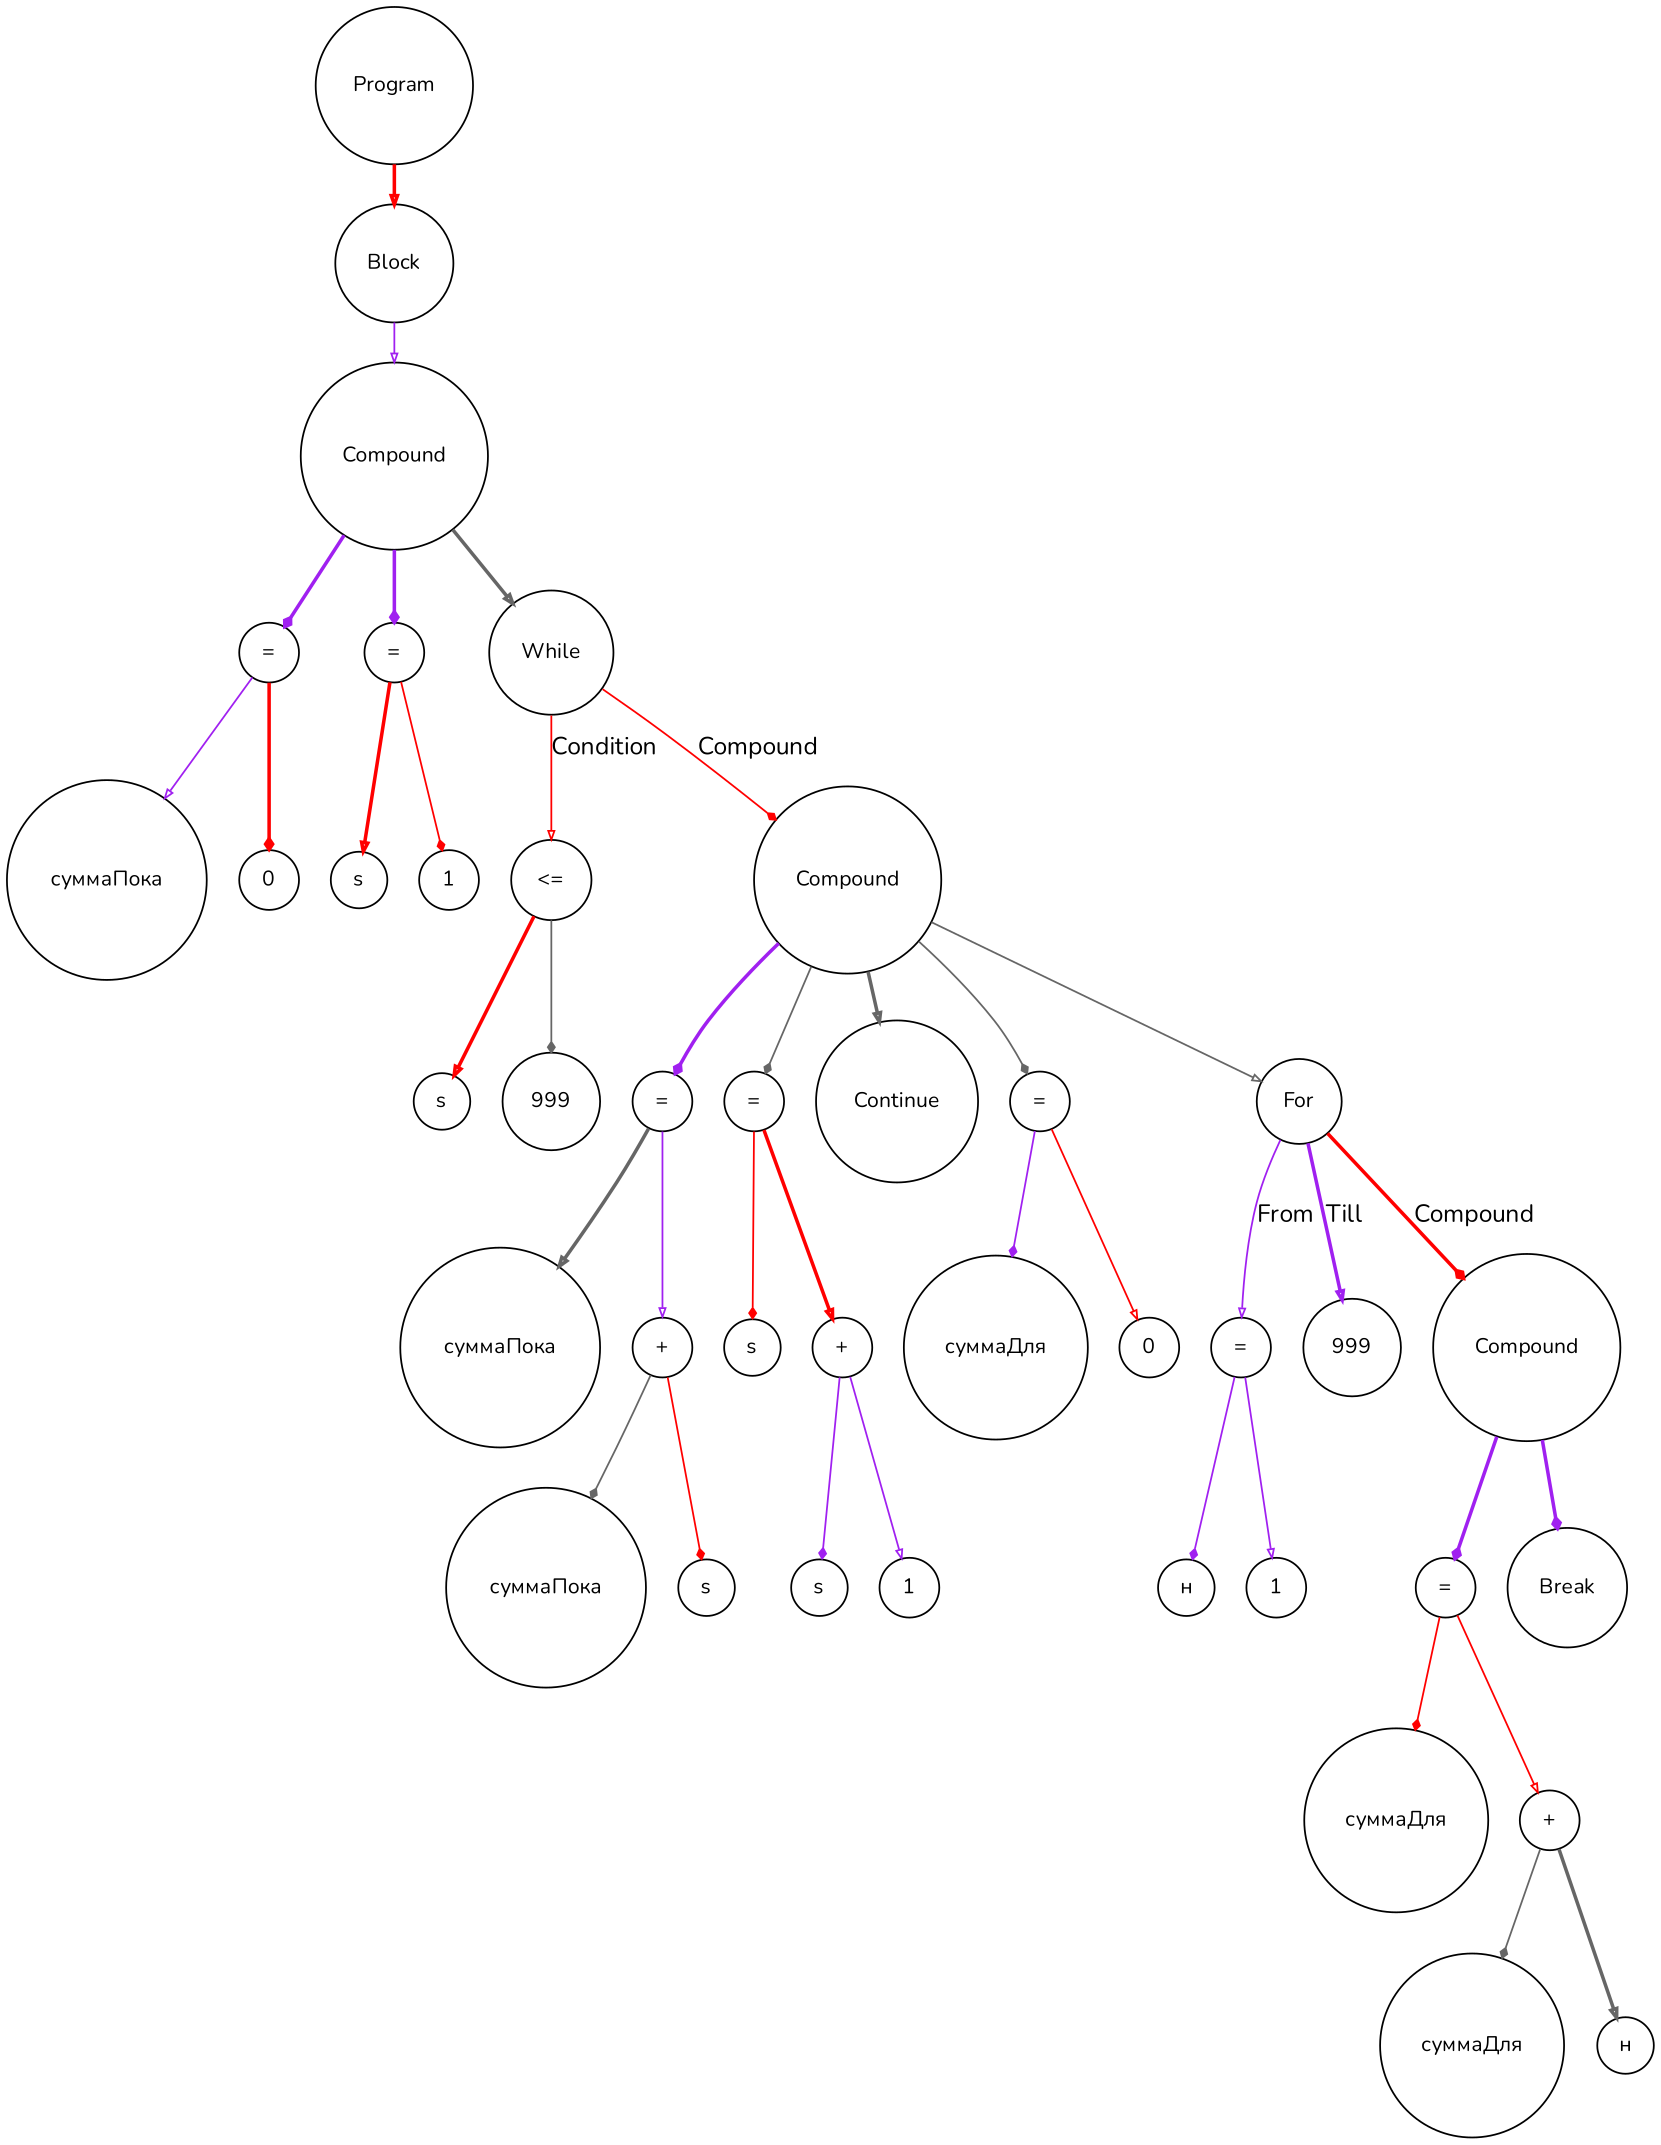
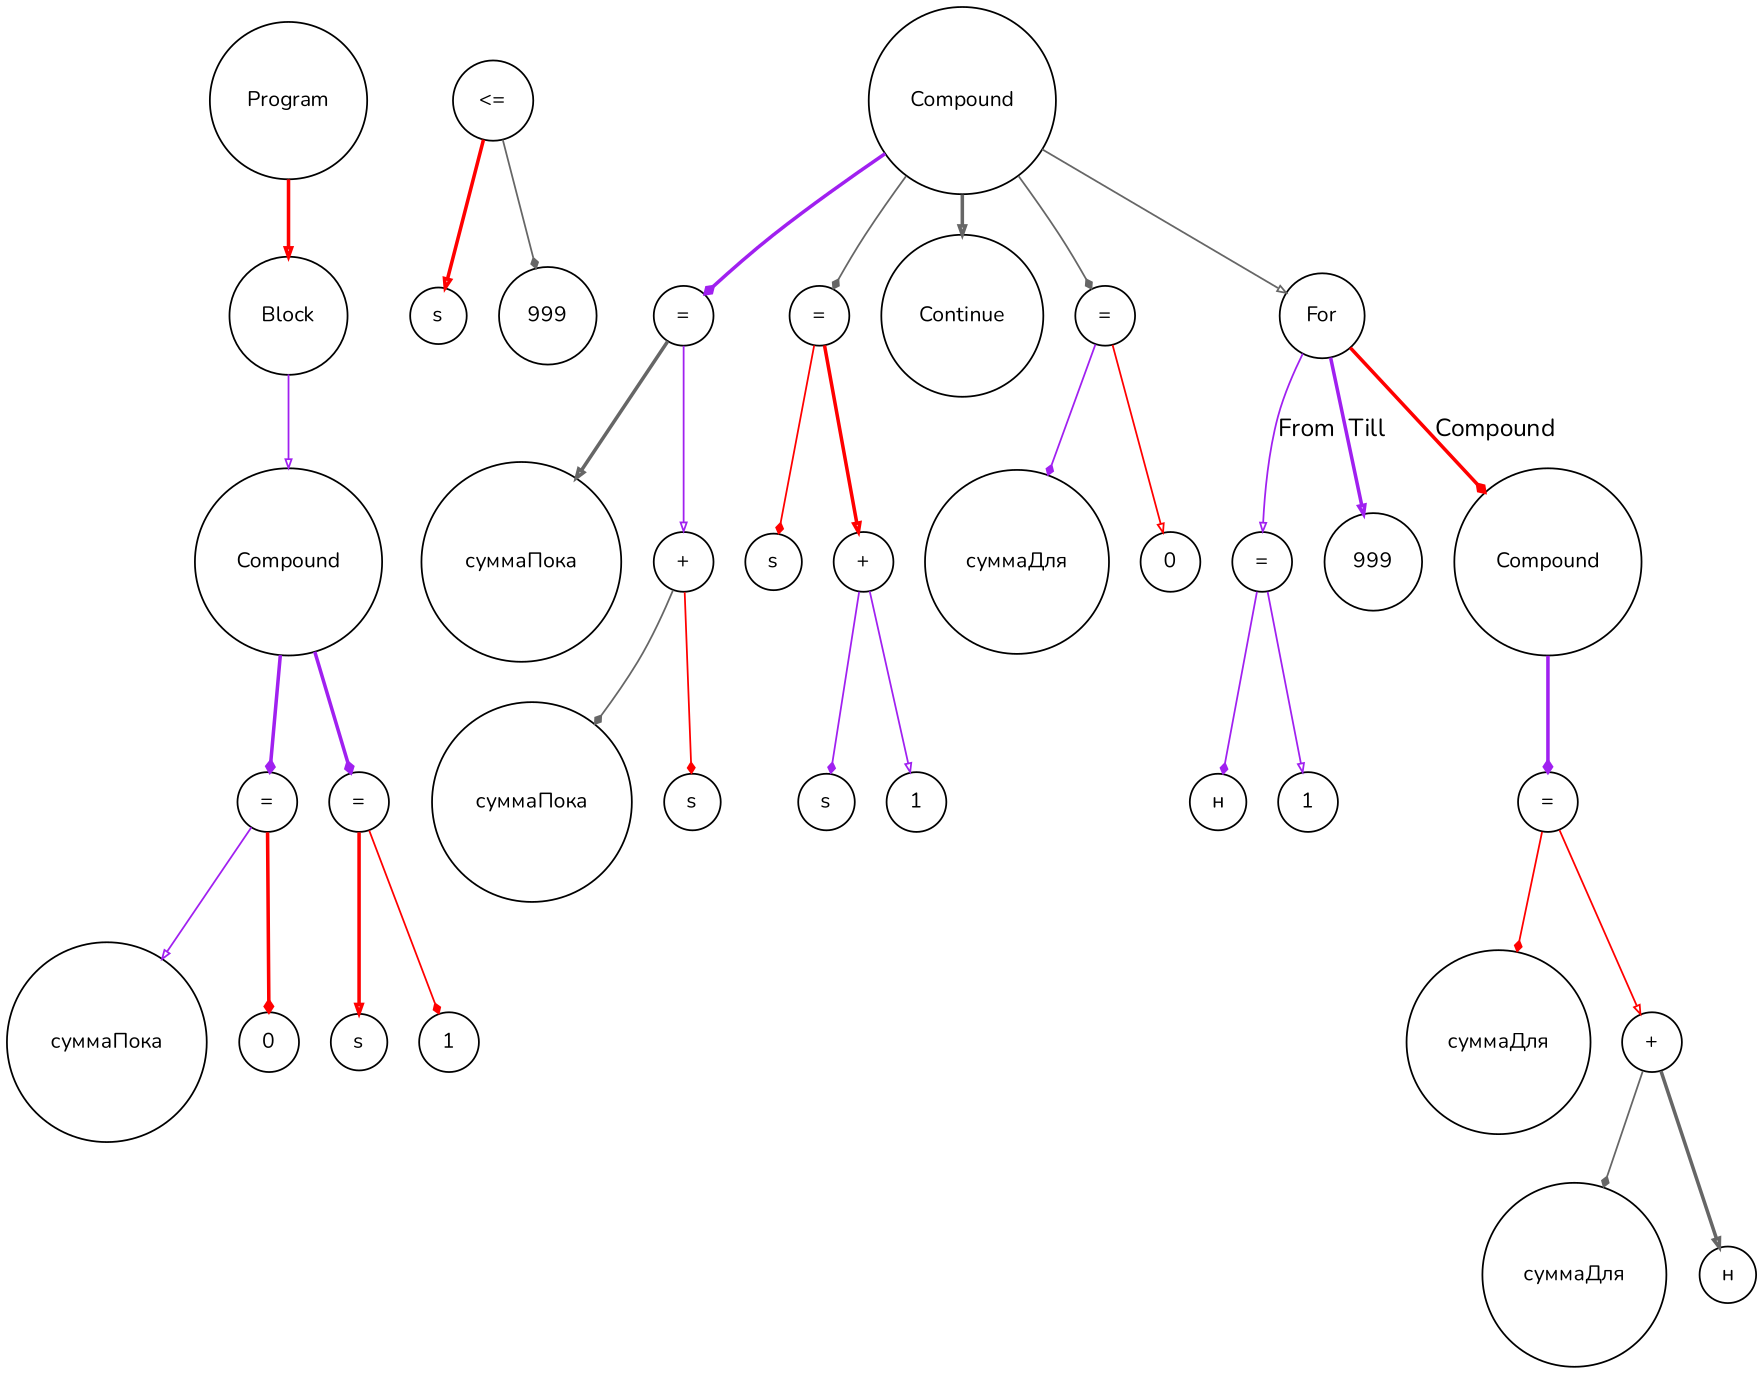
(551, 653) -> none
(1567, 1588) -> none
